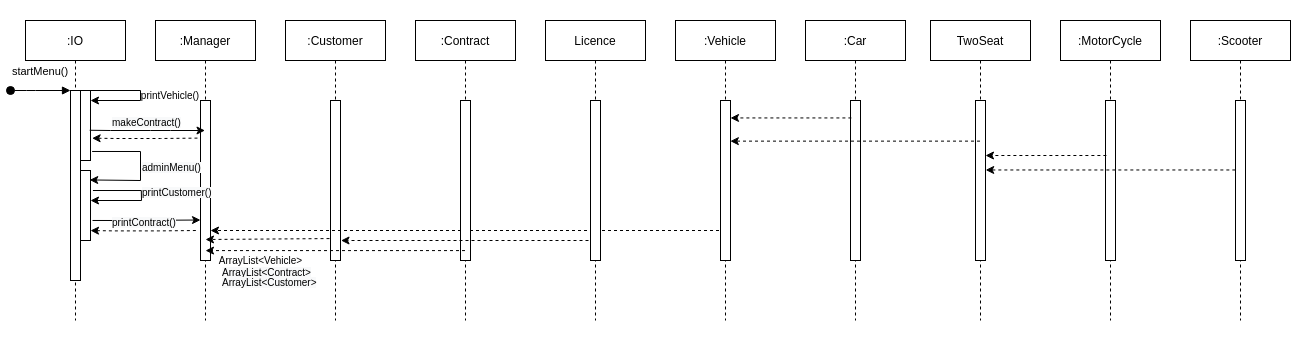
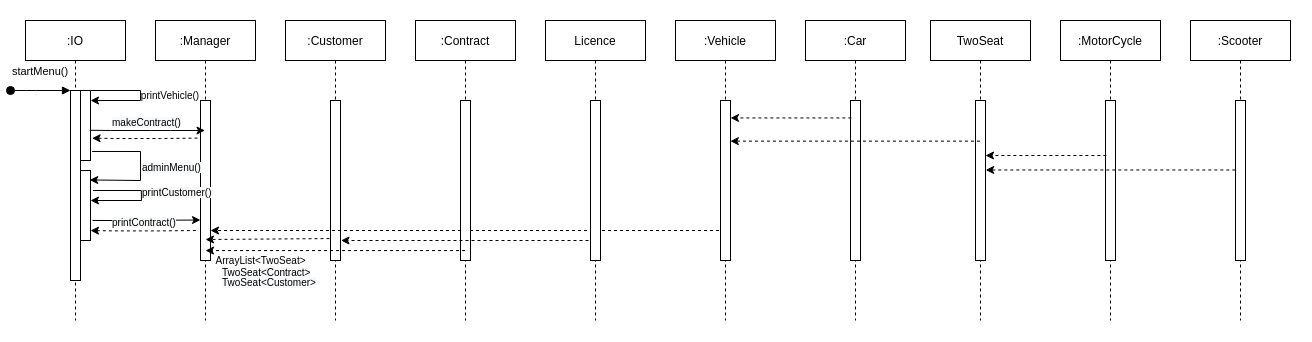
(261, 261) -> (261, 261)
(274, 274) -> (270, 274)
(274, 284) -> (270, 284)
